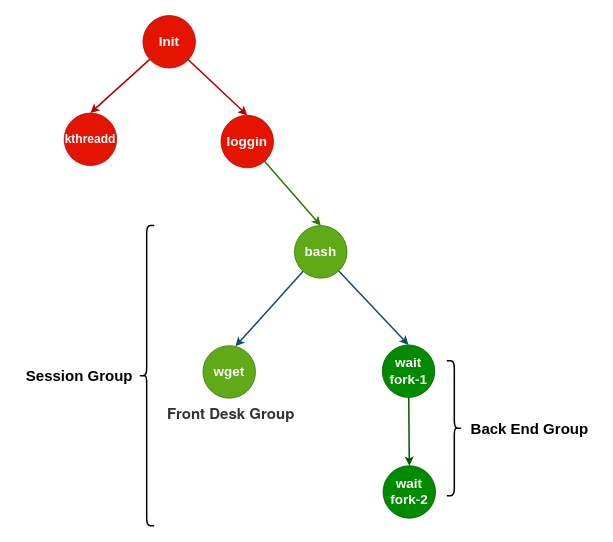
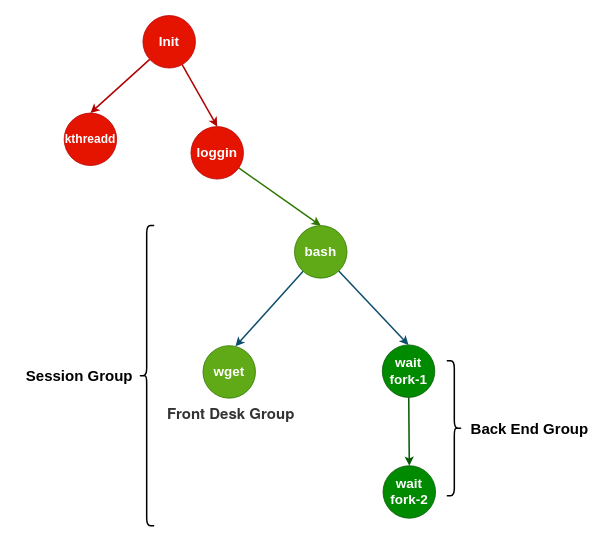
(247, 141) -> (217, 153)
